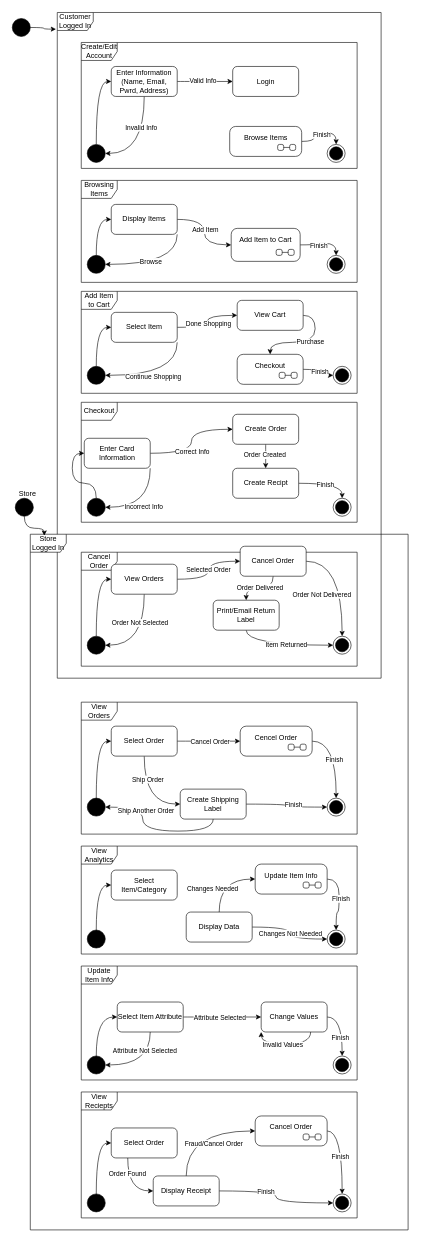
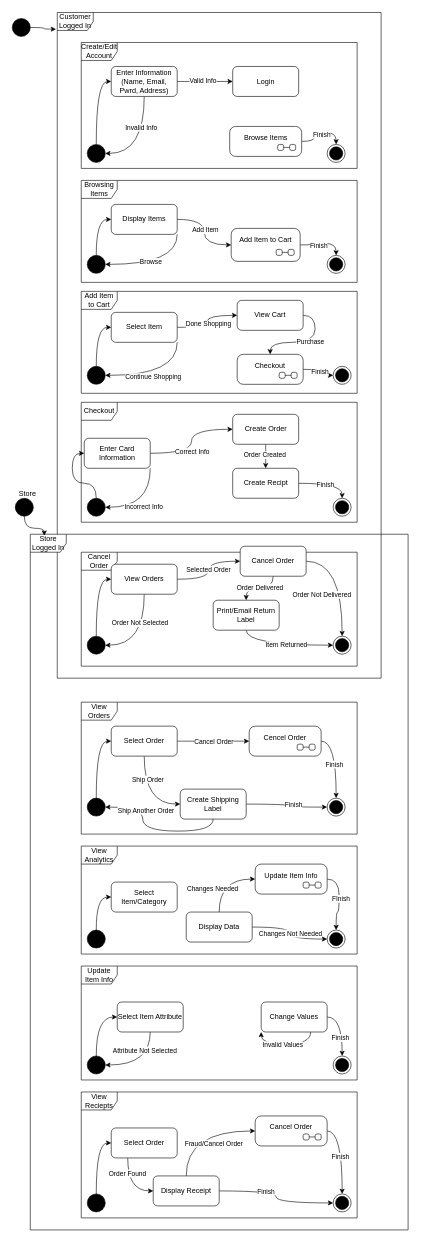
(276, 741) -> (285, 741)
(144, 885) -> (144, 897)
(225, 1017) -> none
